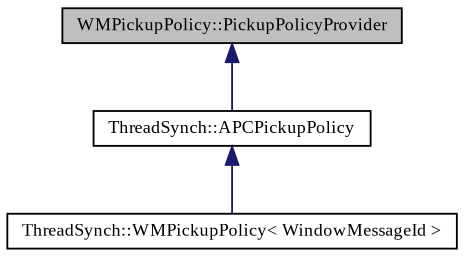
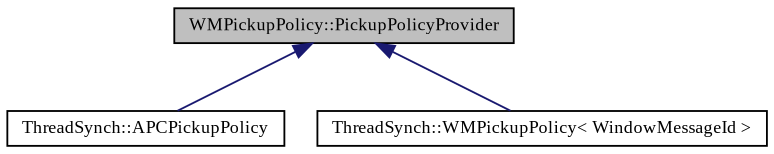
(232, 189) -> (452, 81)
